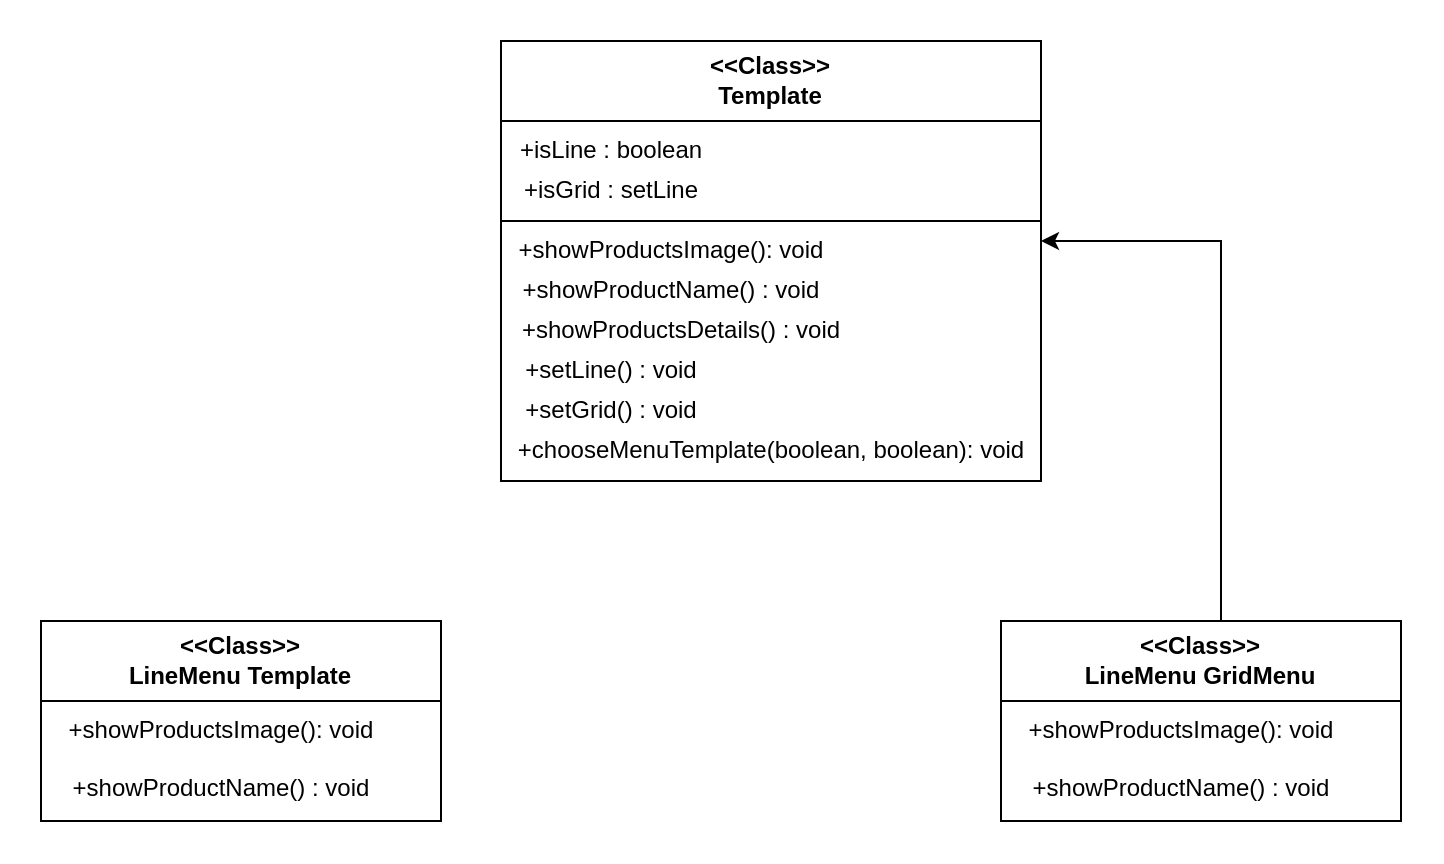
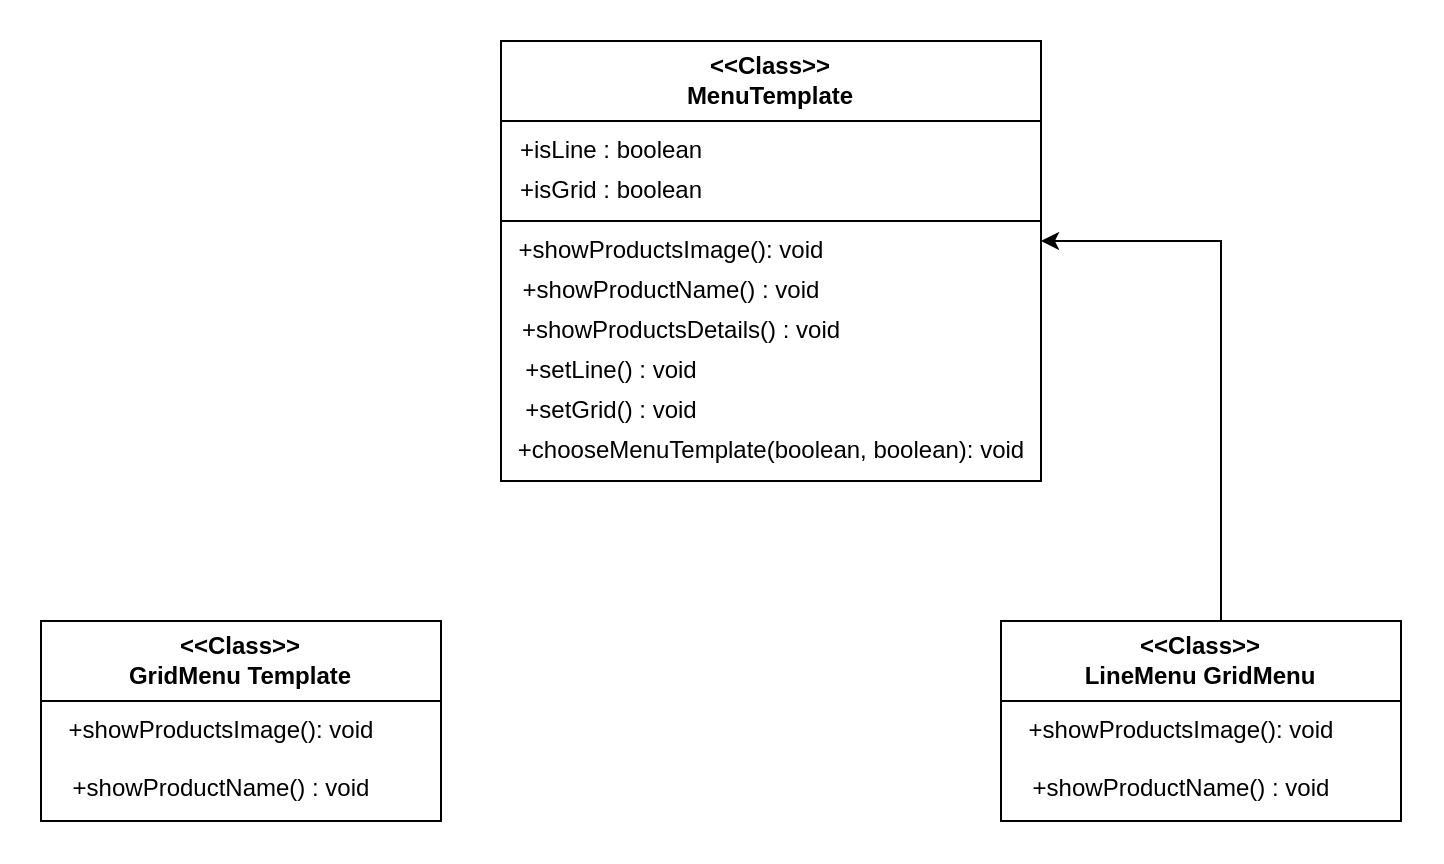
(771, 81) -> (771, 81)
(612, 191) -> (612, 191)
(241, 661) -> (241, 661)
